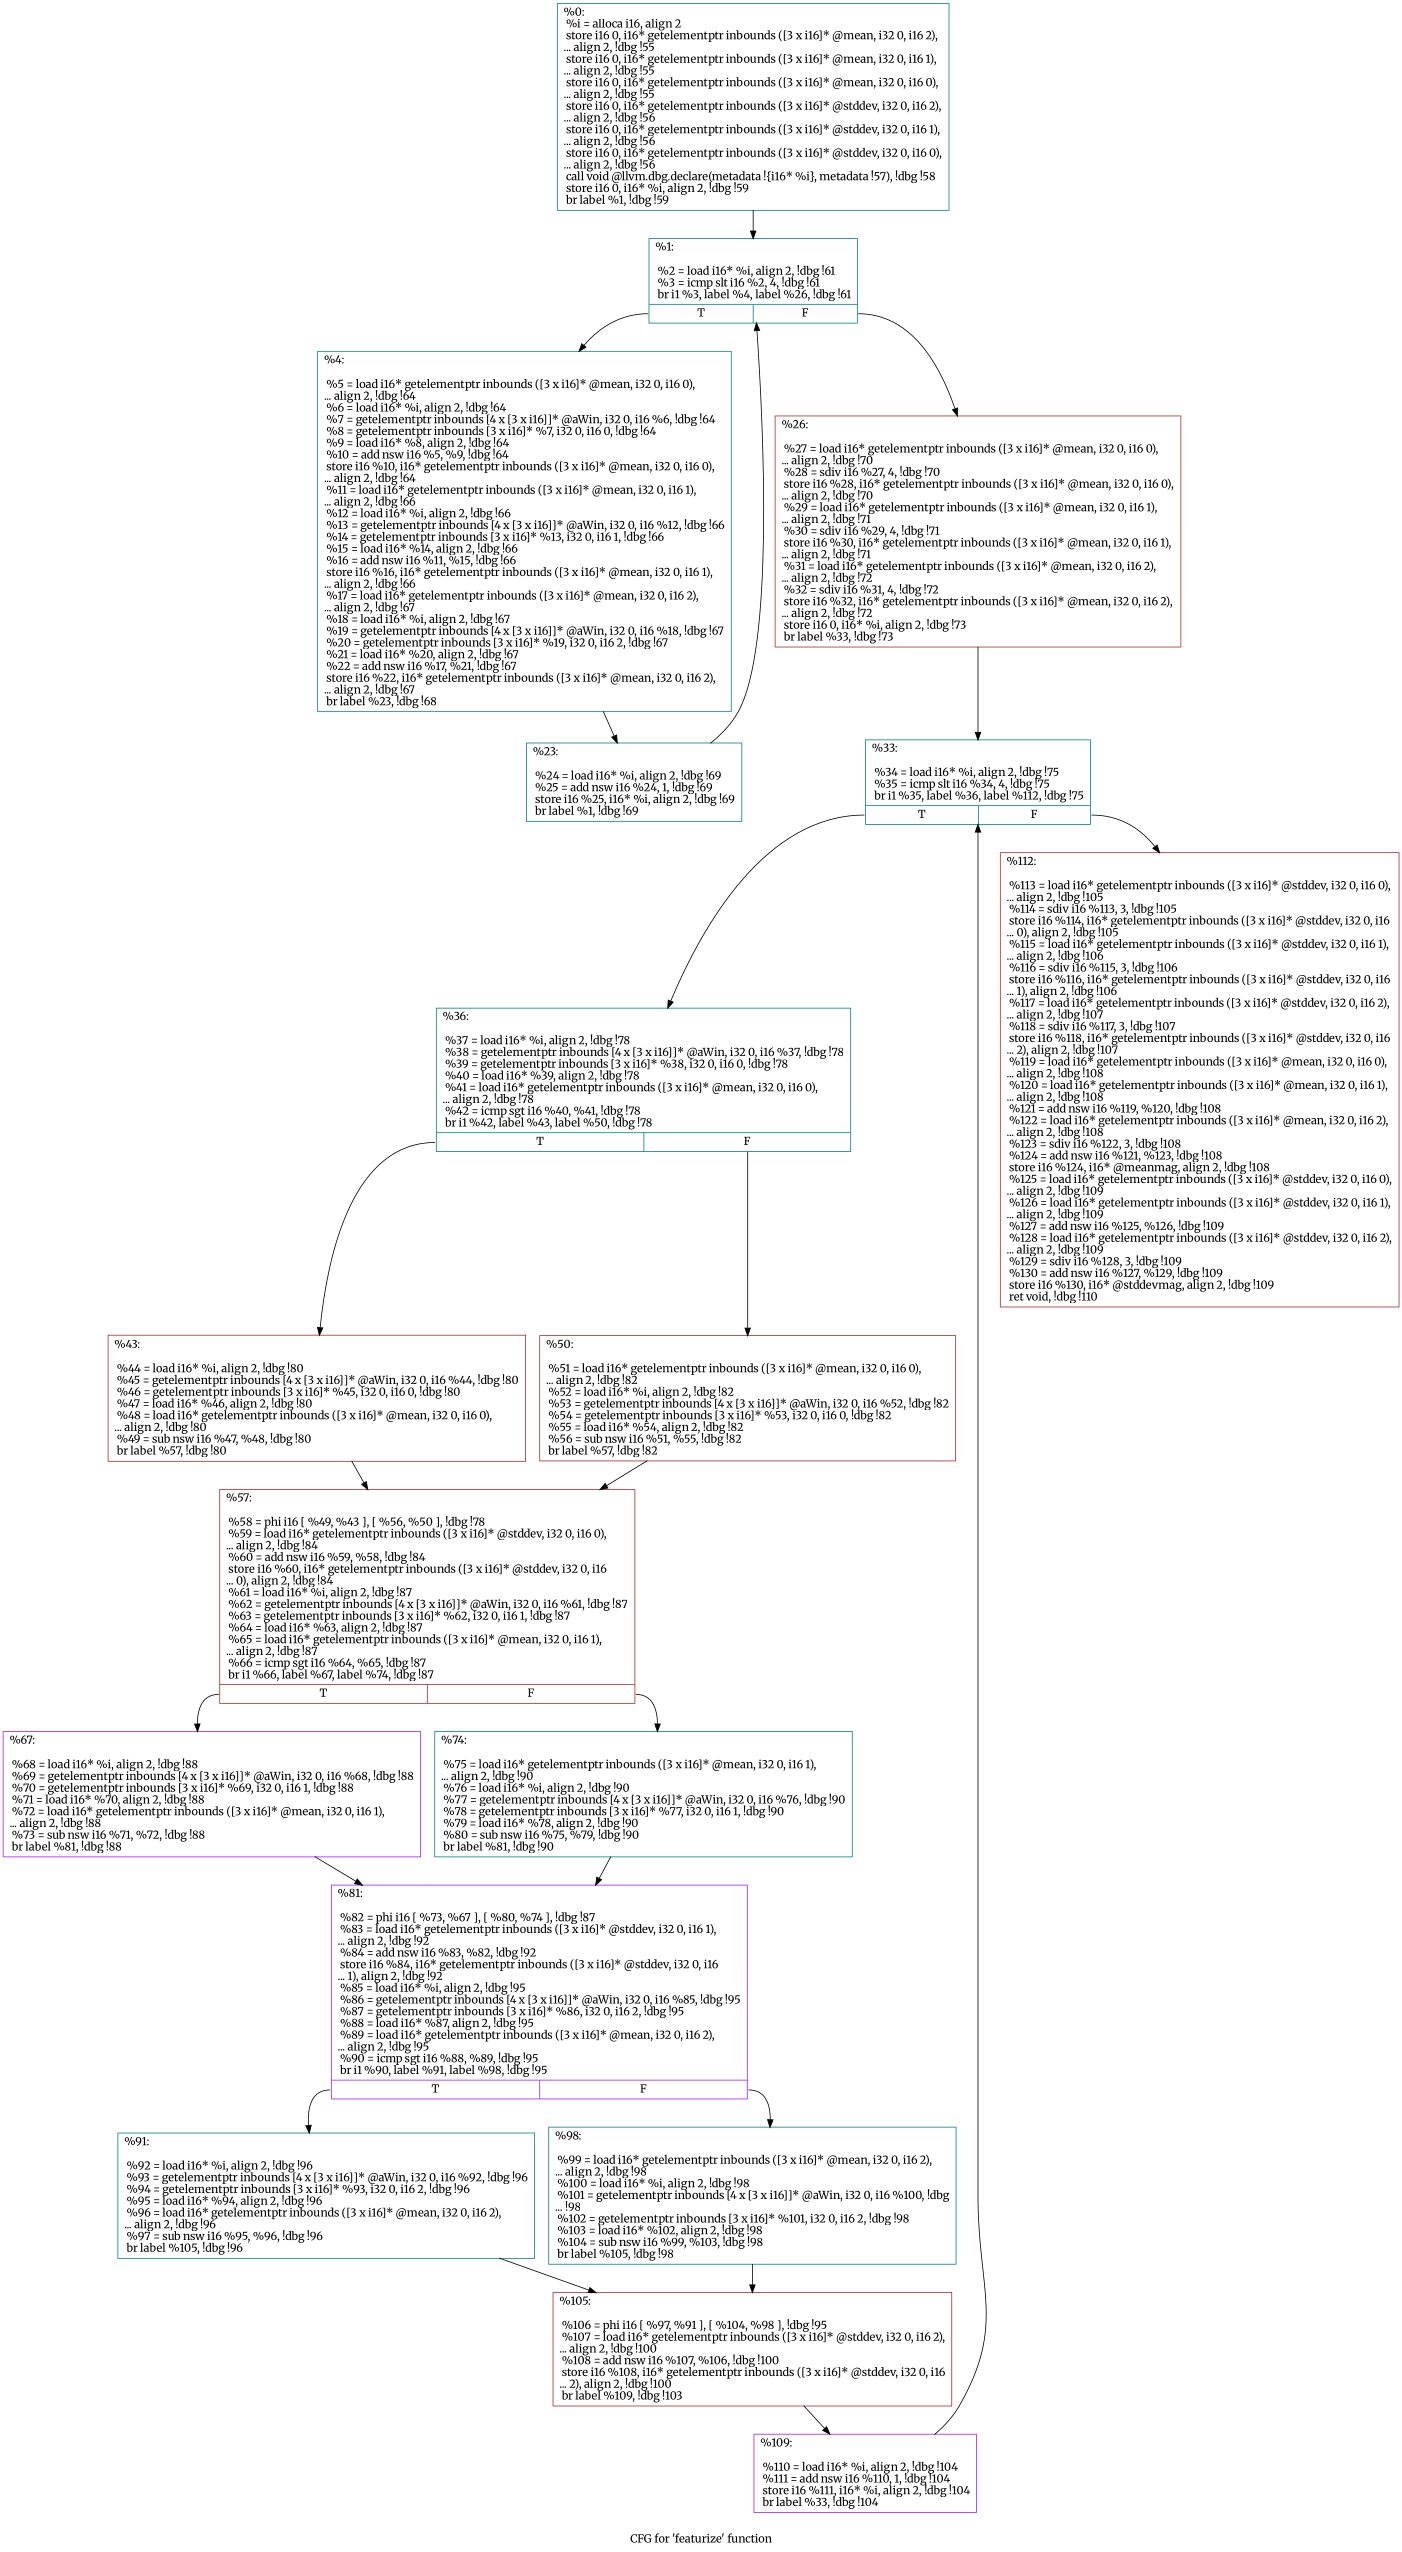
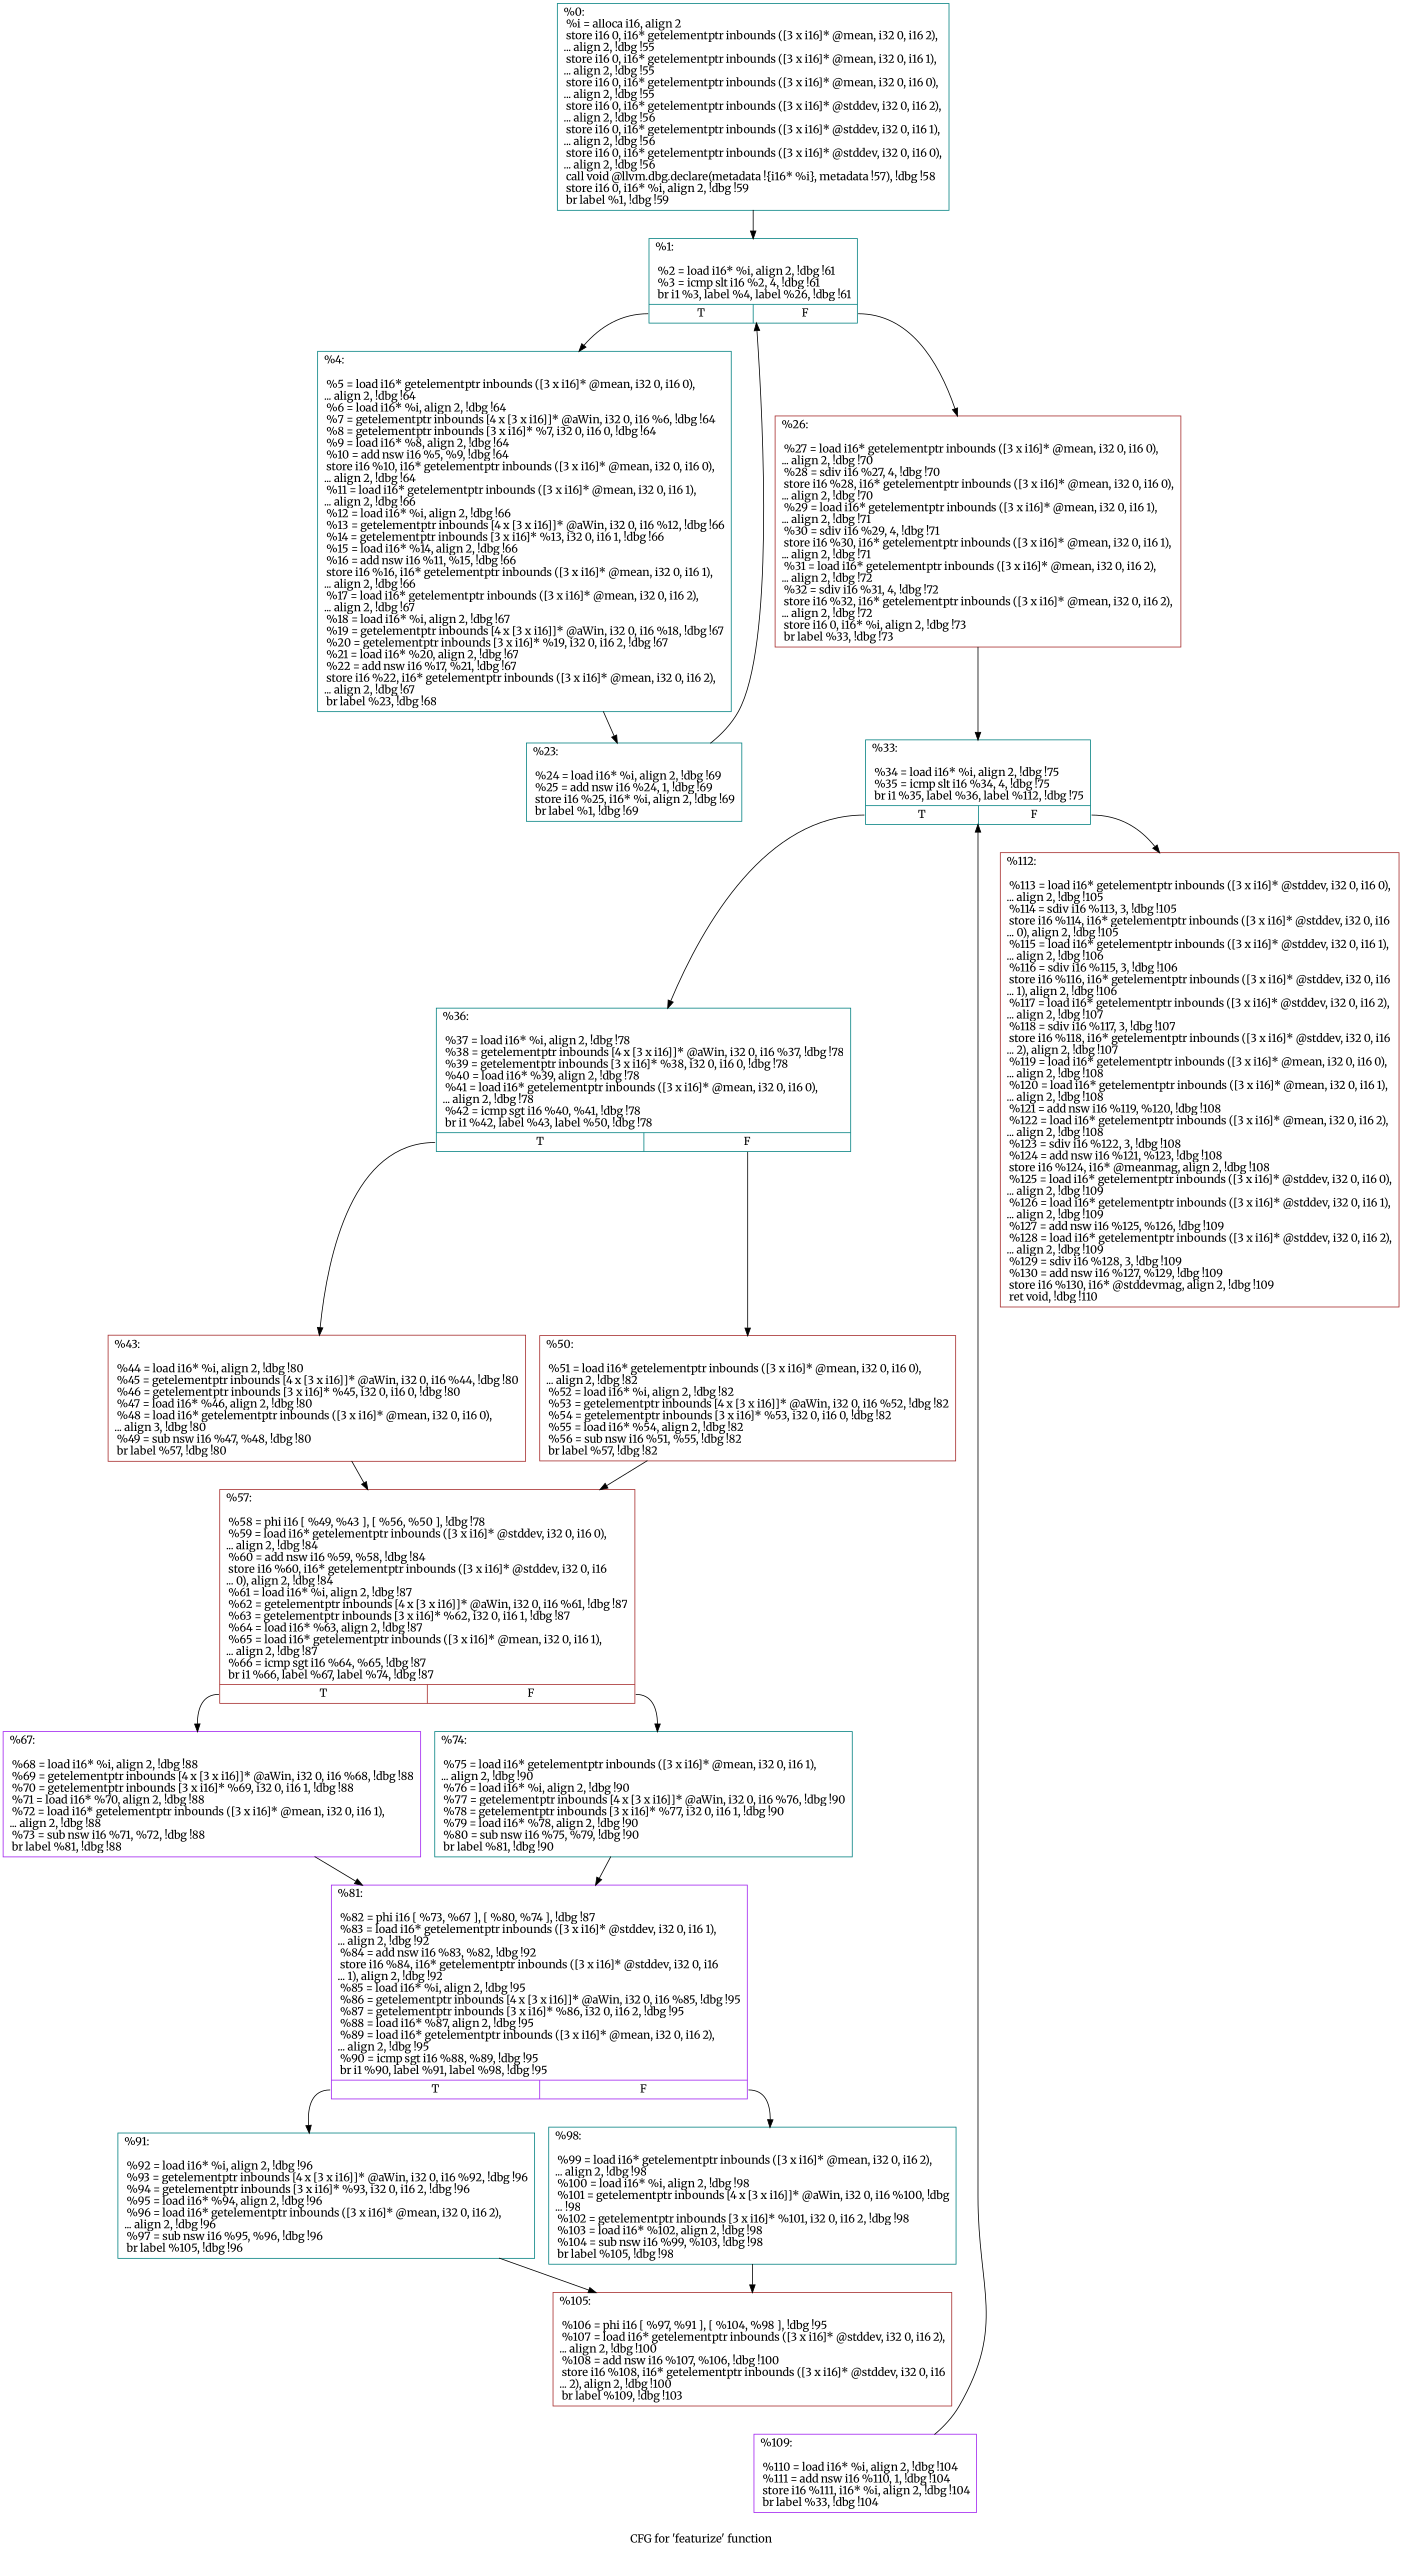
(161, 1428) -> (161, 1428)
(814, 2417) -> none
